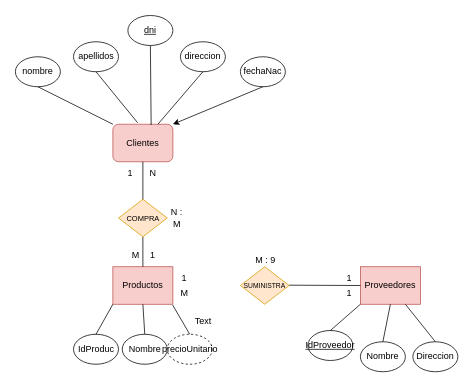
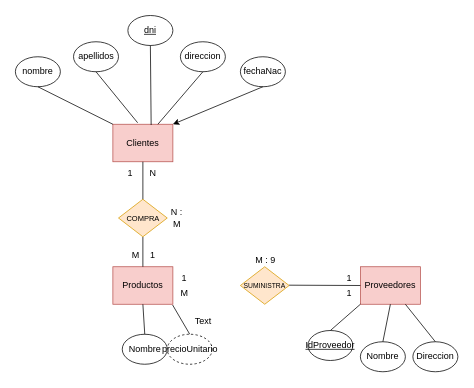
(143, 143) -> (143, 143)
(104, 319) -> none
(96, 349) -> none
